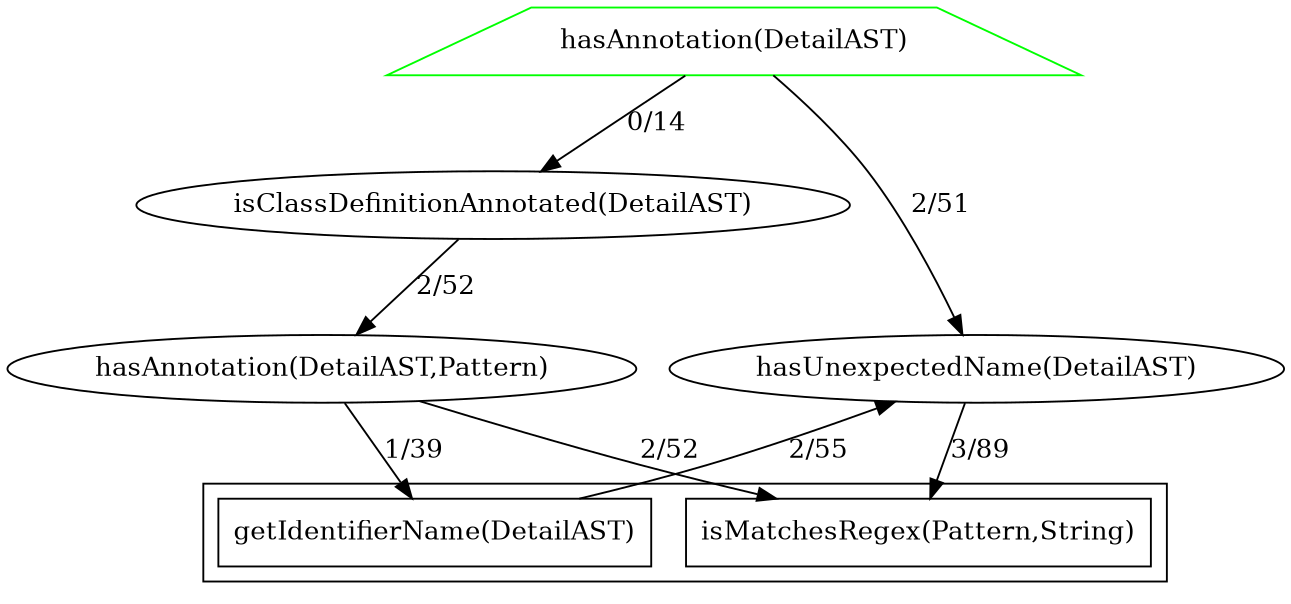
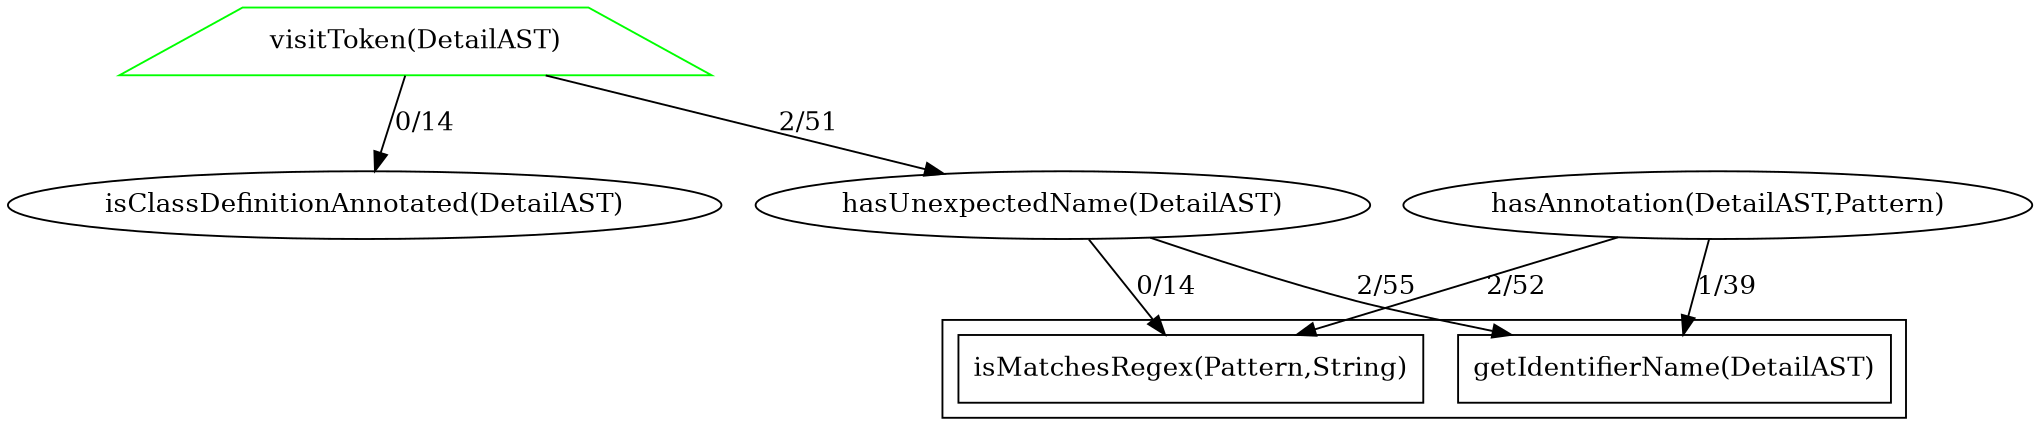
(734, 41) -> (415, 41)
(414, 280) -> none
(981, 451) -> (1166, 287)
(730, 458) -> (1320, 291)
